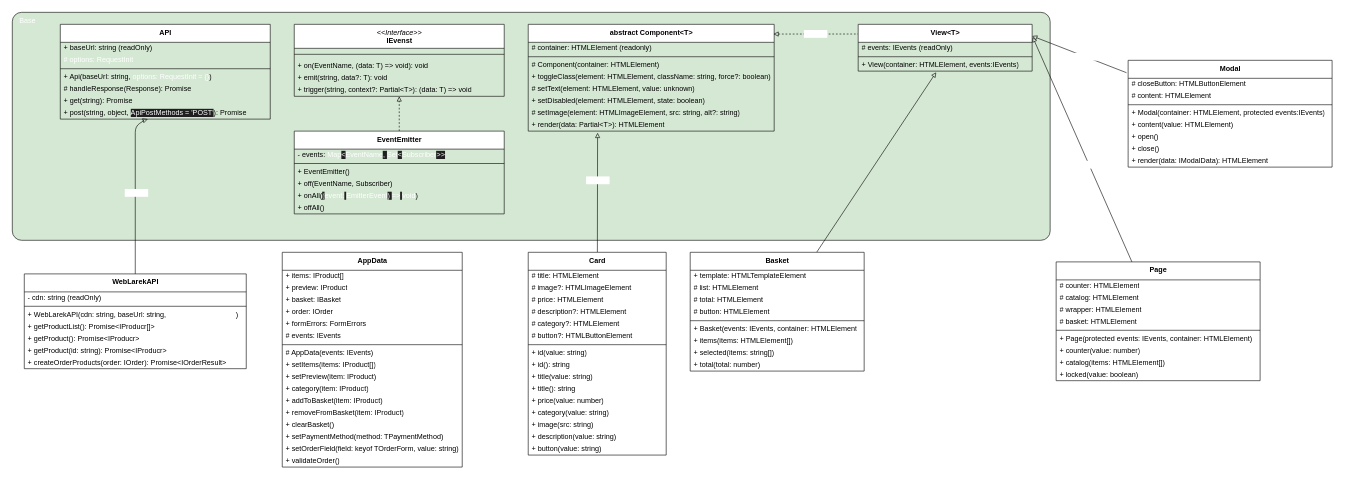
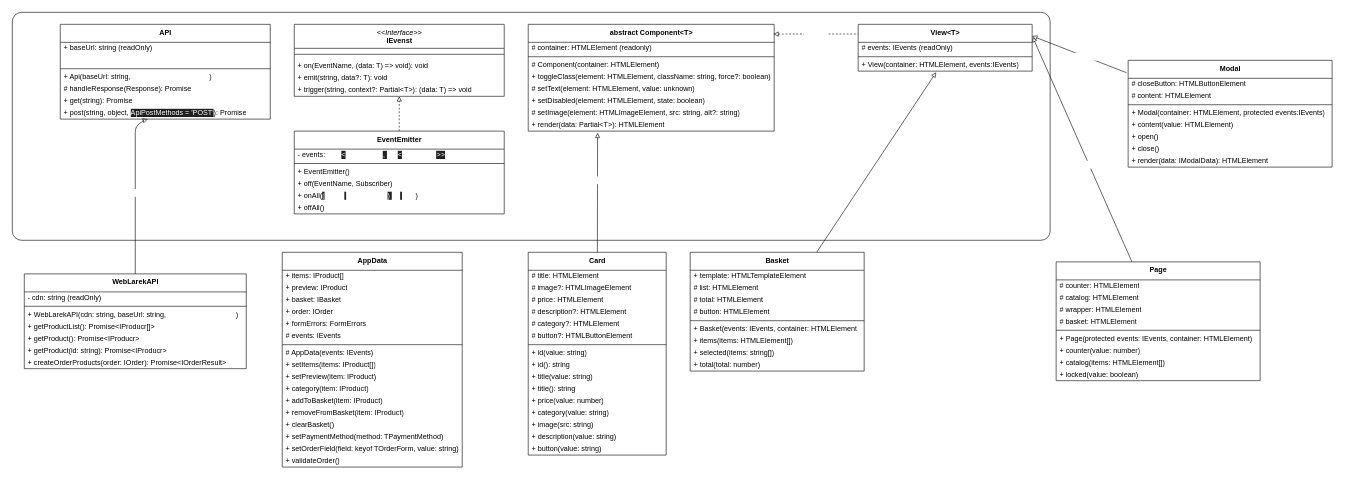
(531, 126) -> (531, 126)
